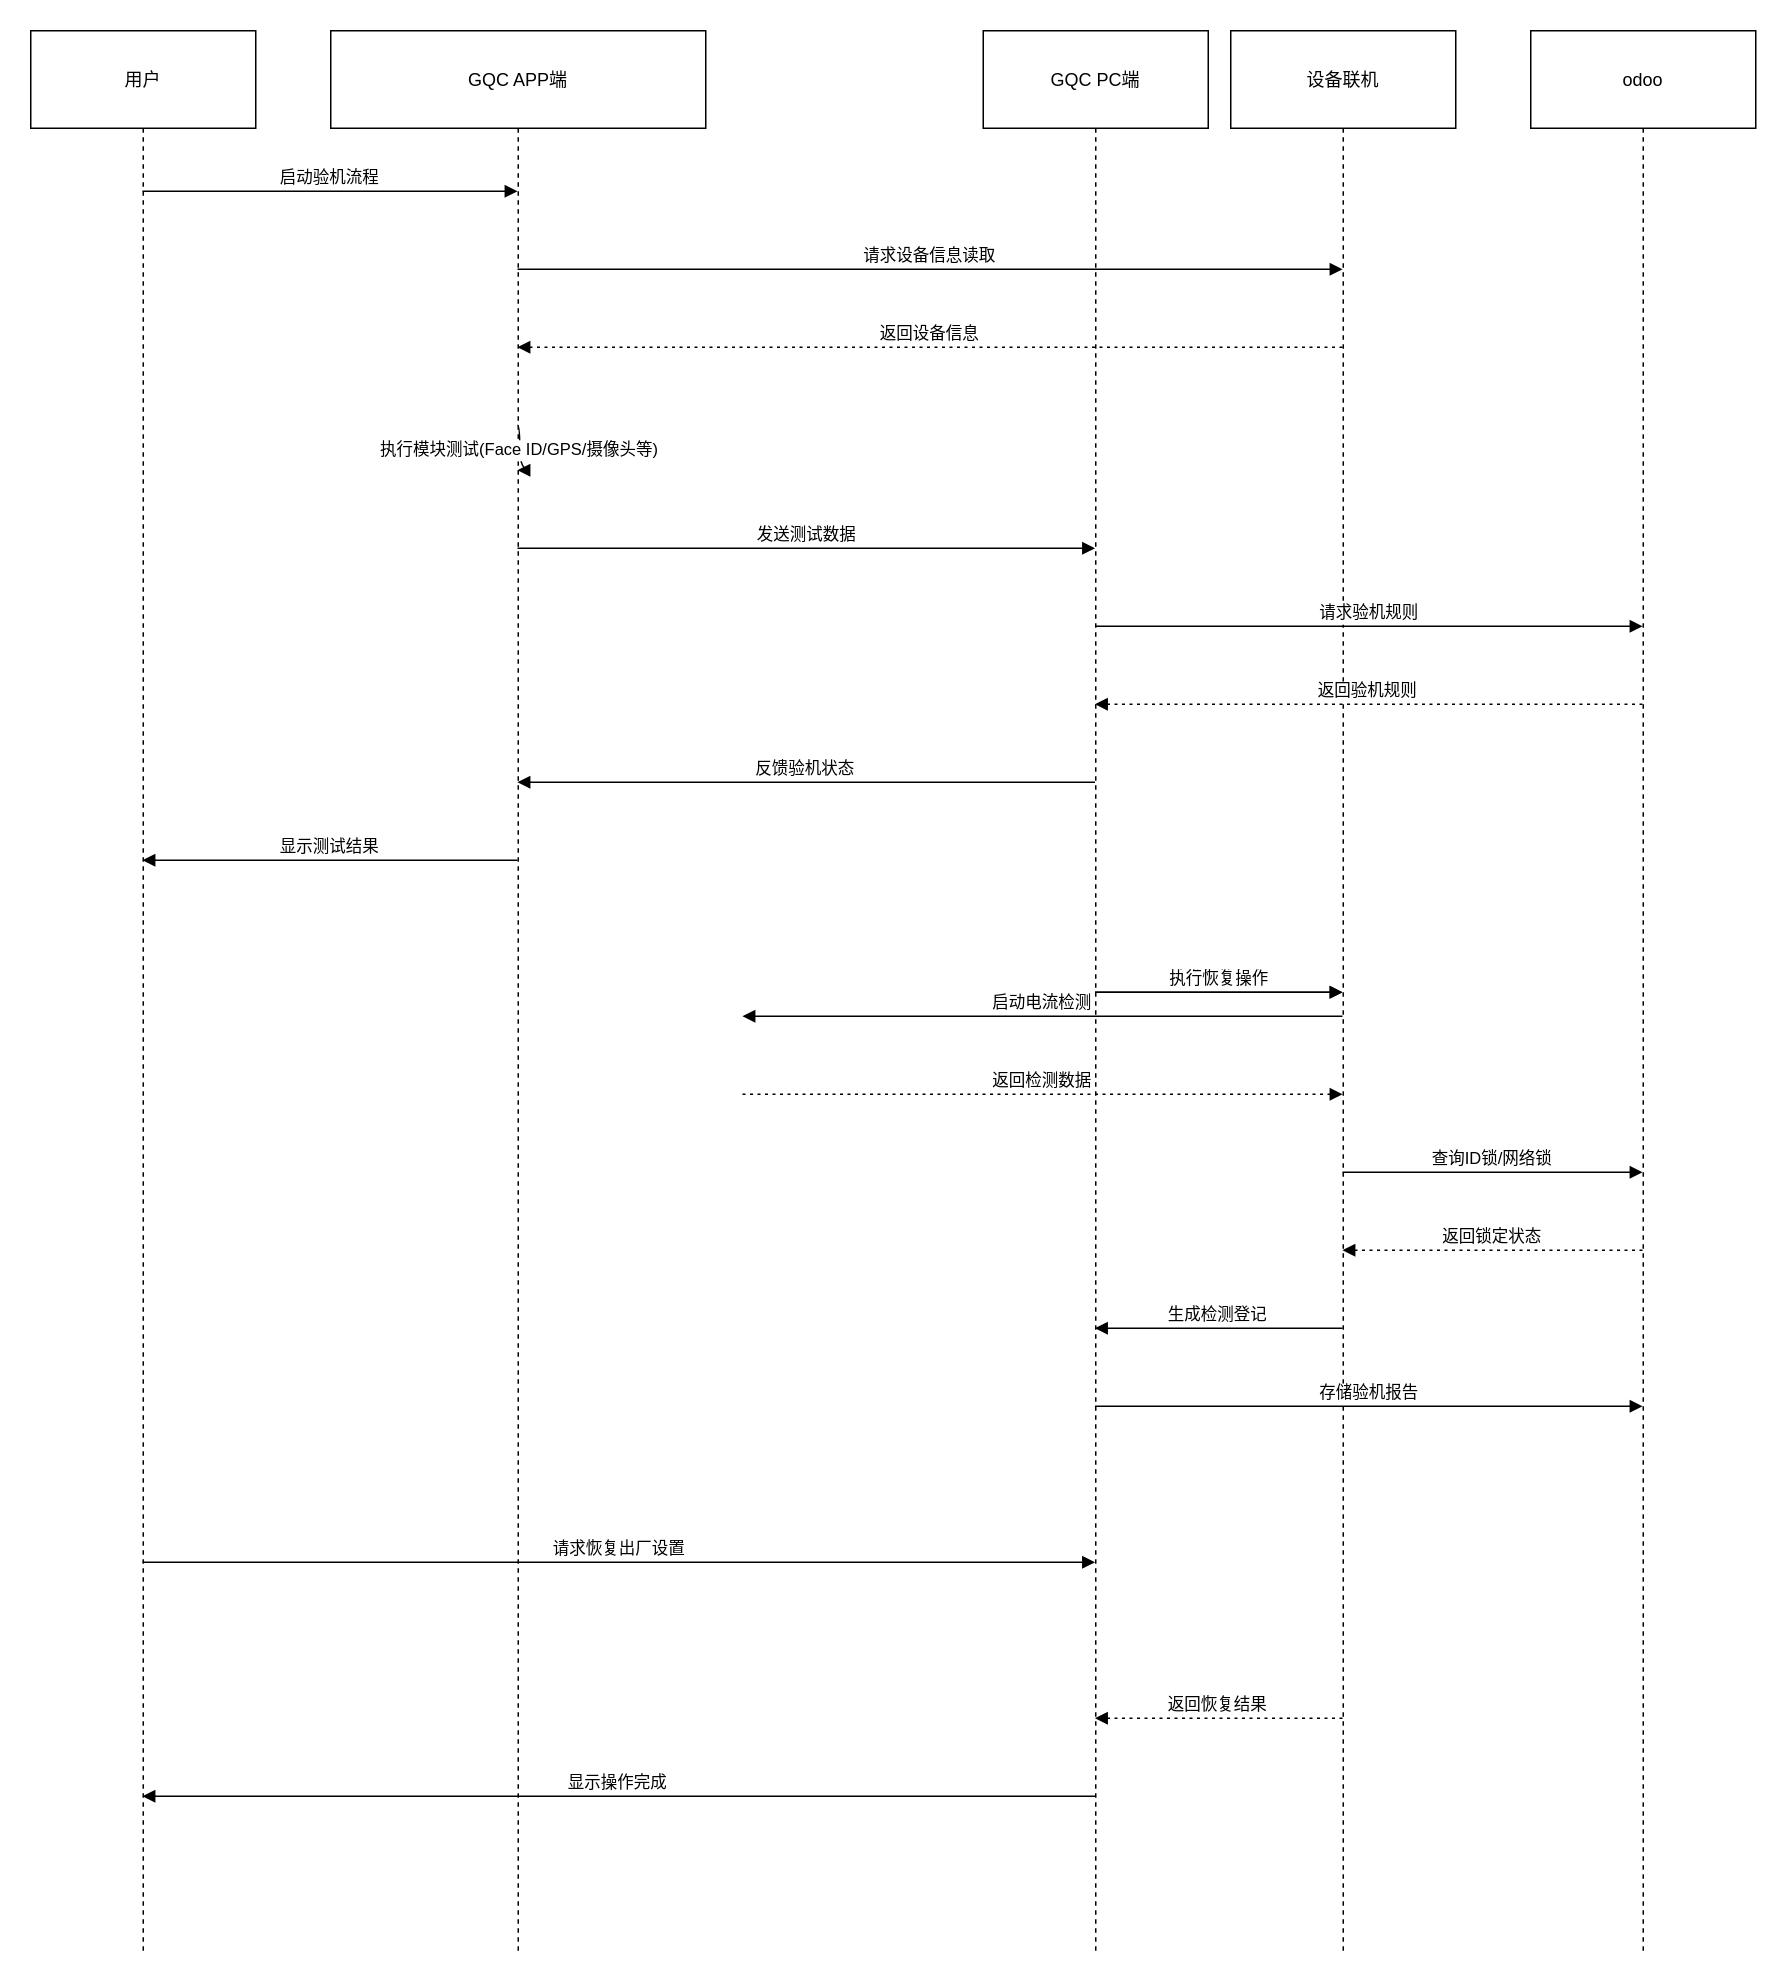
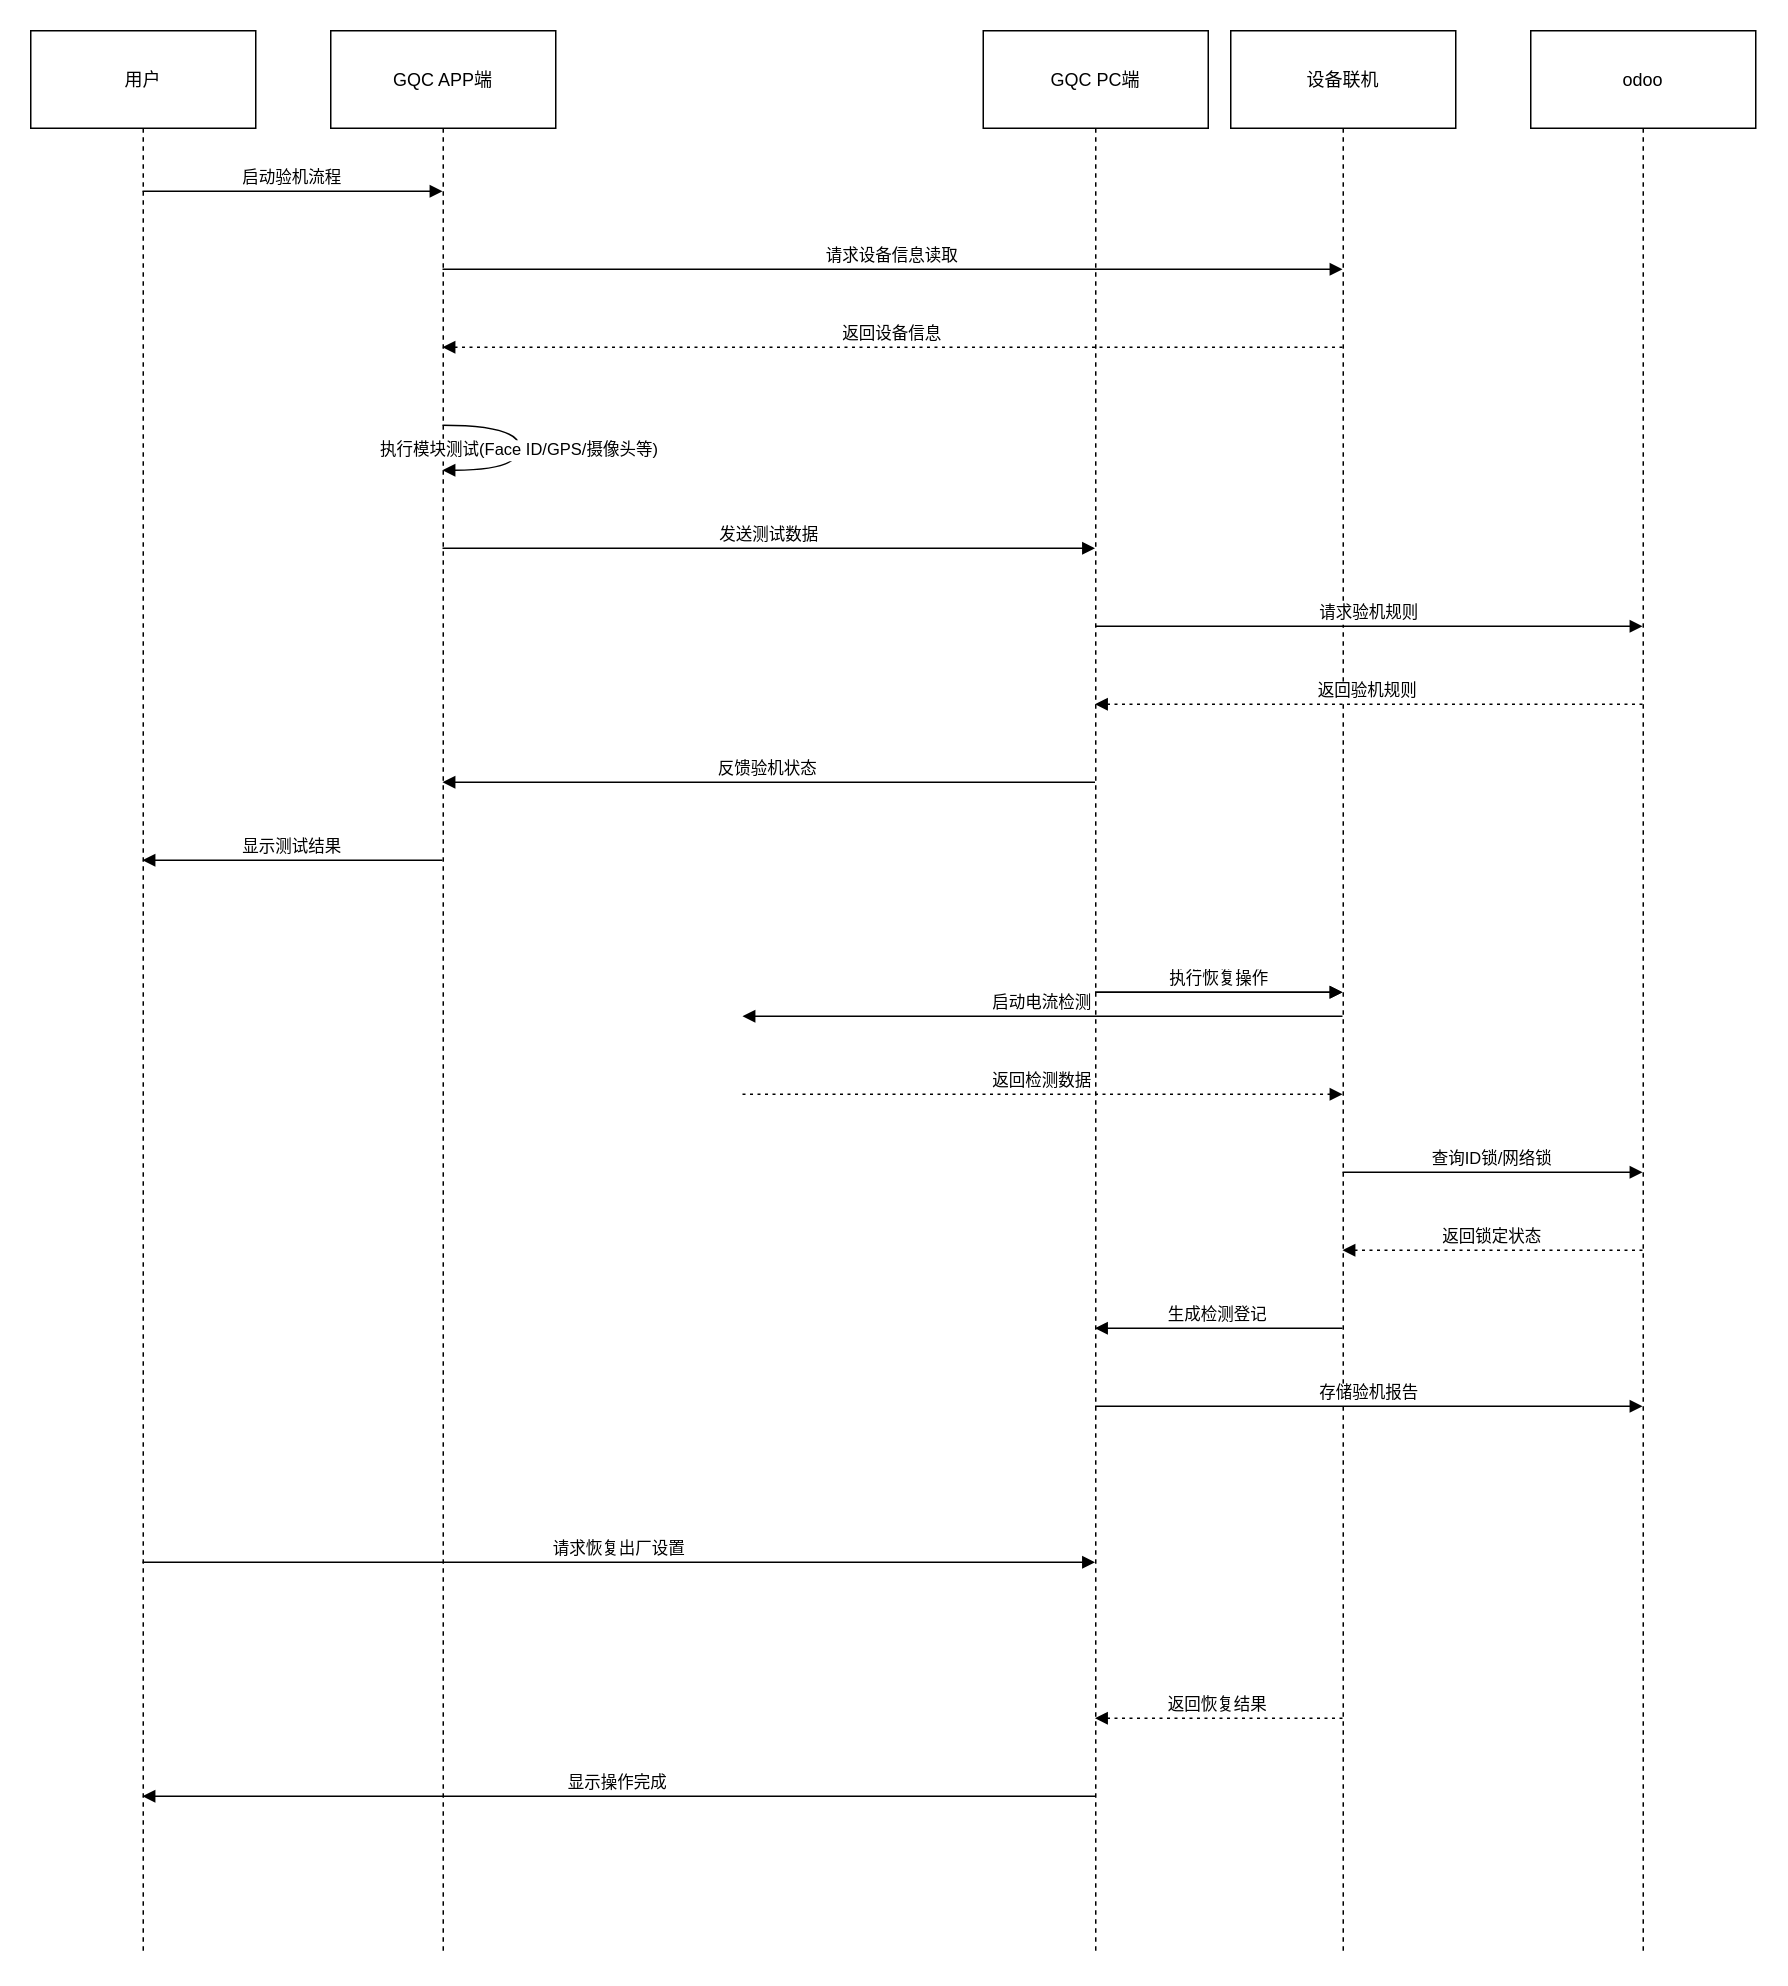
(518, 992) -> (443, 992)
